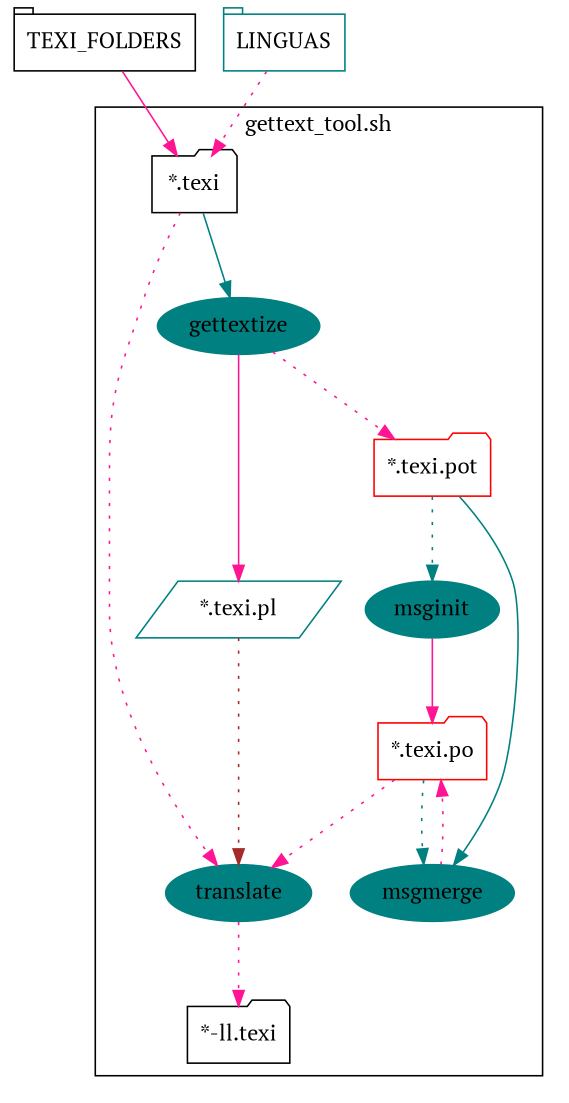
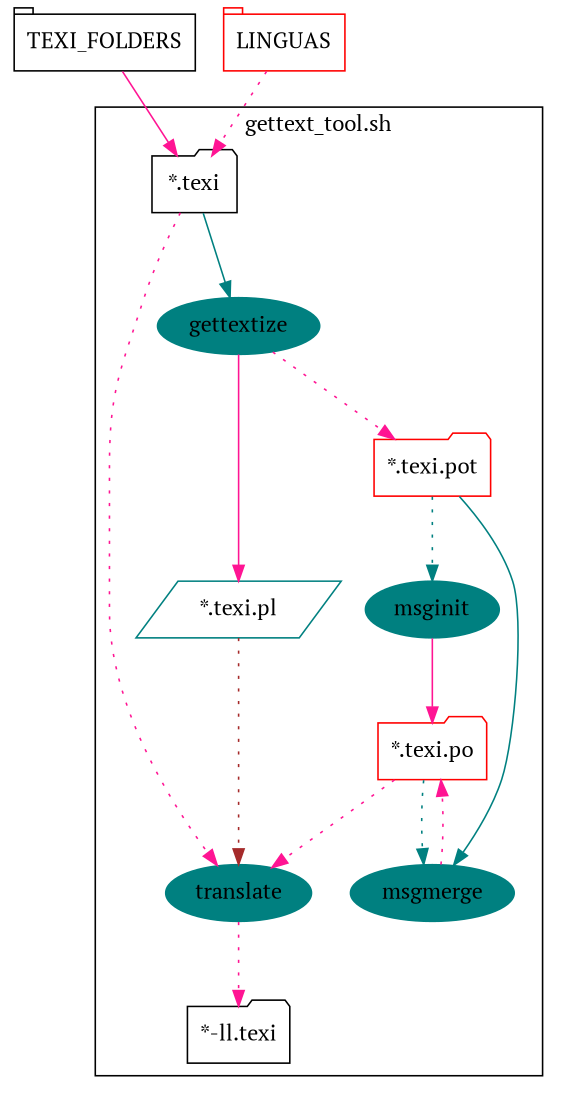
(284, 43) -> (284, 43)
